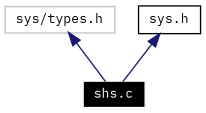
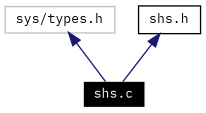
(170, 20) -> (170, 20)
